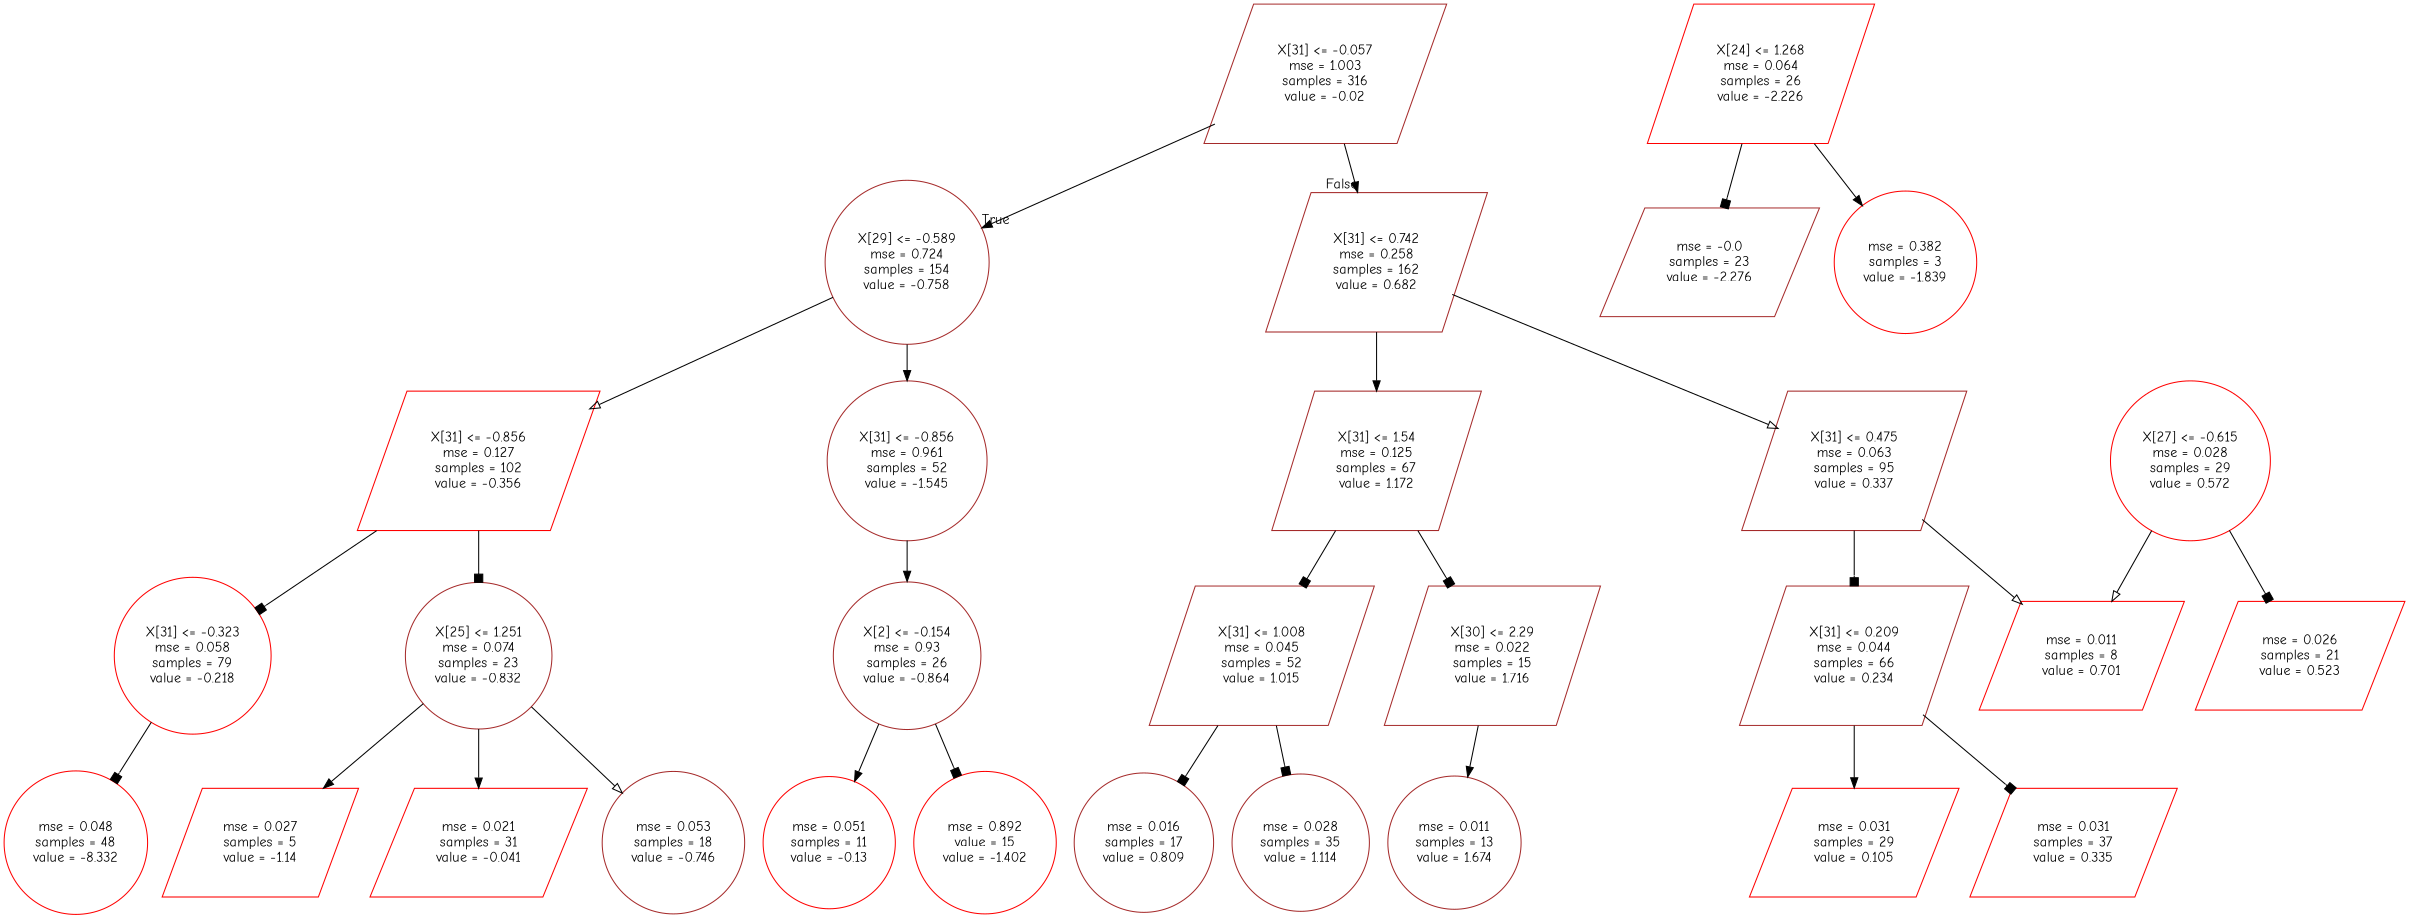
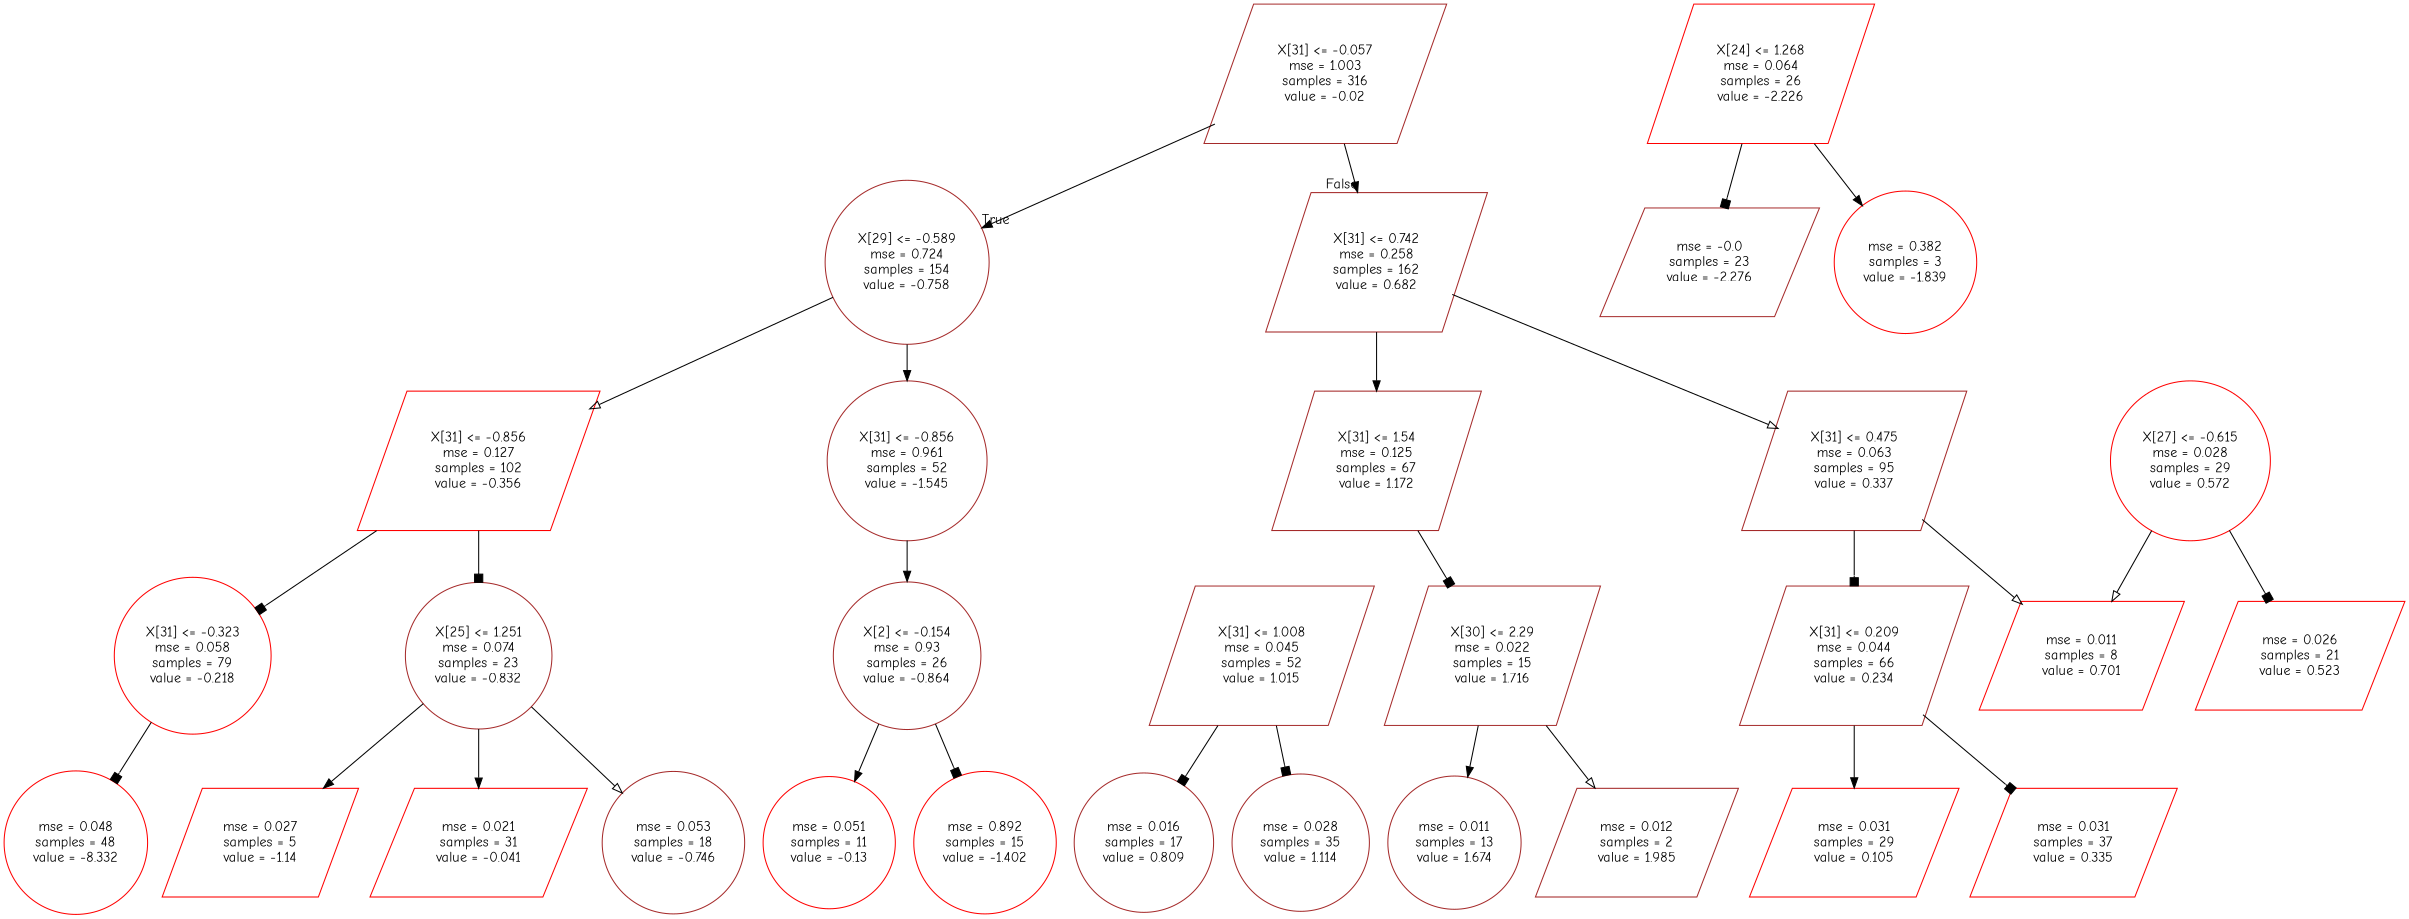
(1322, 554) -> none
(985, 843) -> (985, 843)
none -> (1637, 843)
